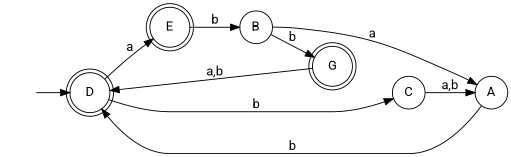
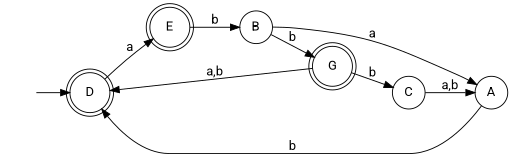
(247, 112) -> (368, 79)
